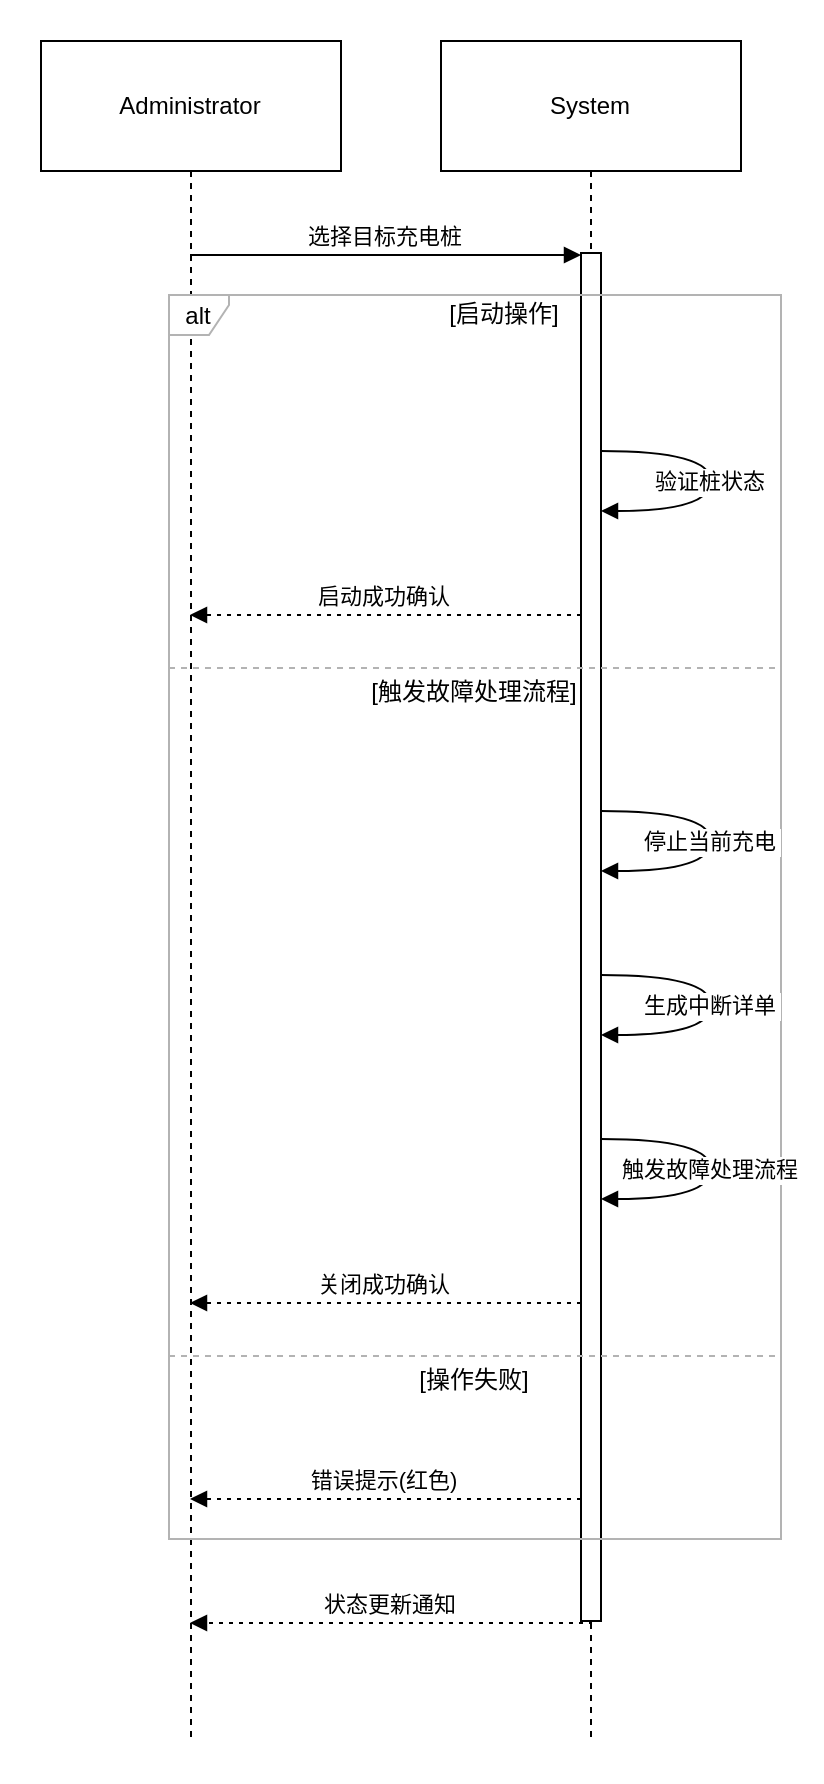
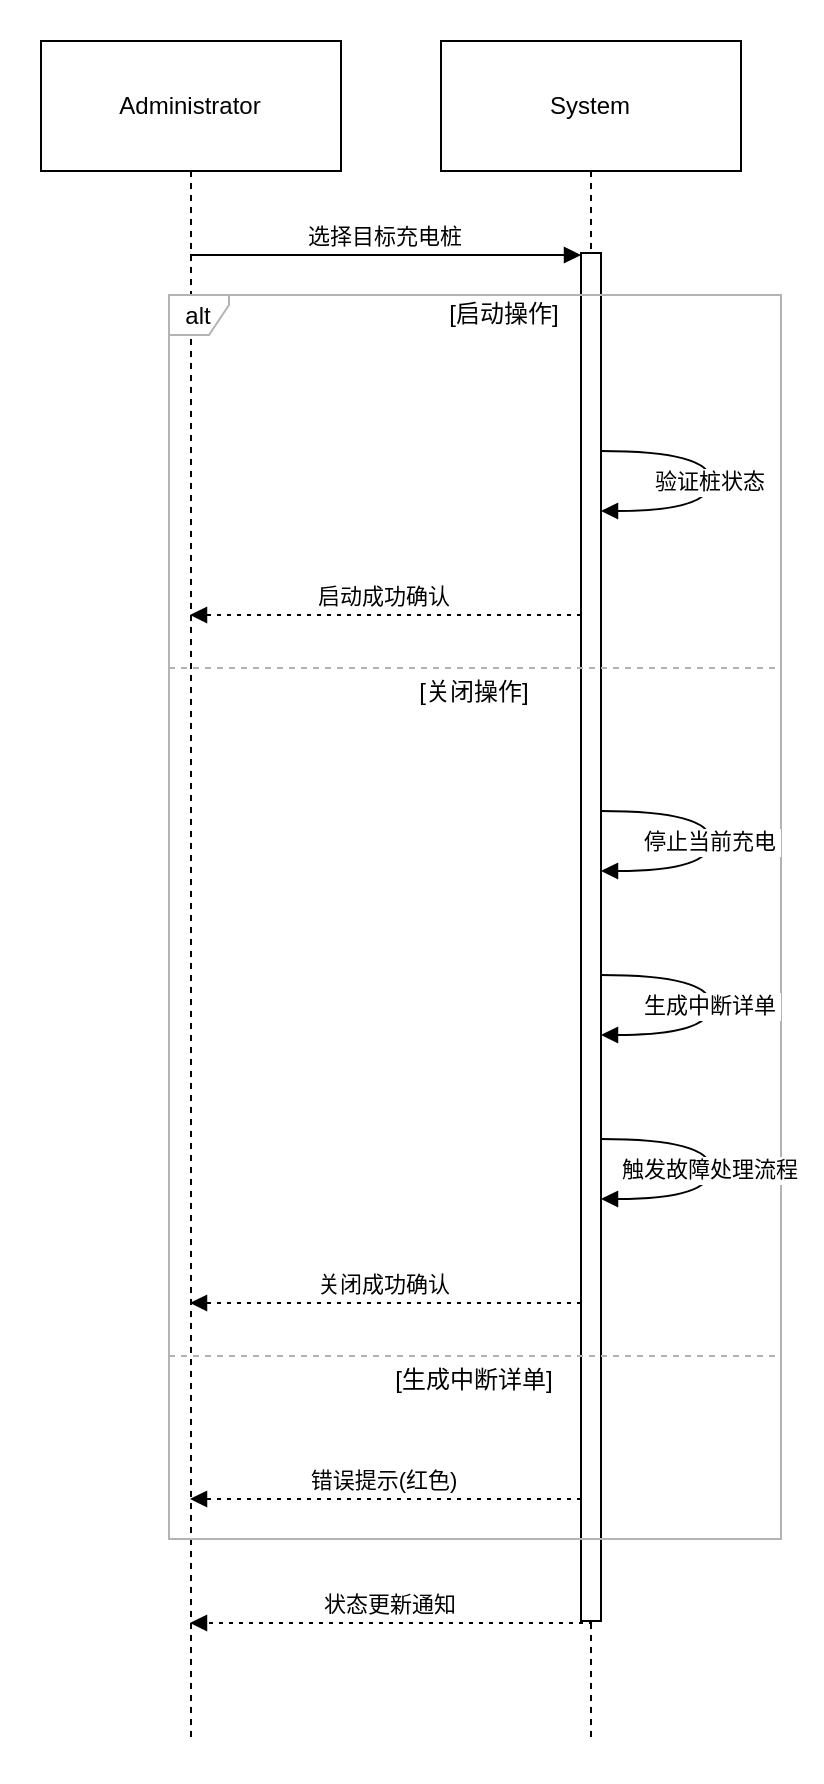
(475, 693) -> (475, 693)
(475, 1381) -> (475, 1381)
